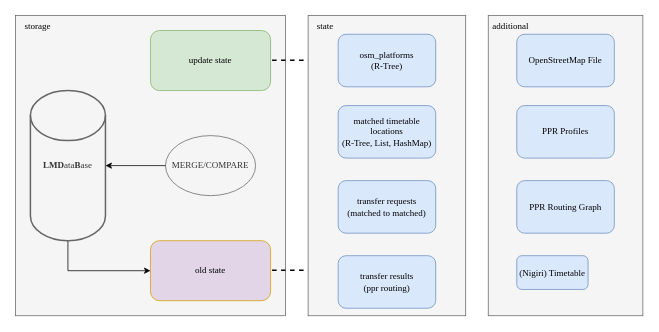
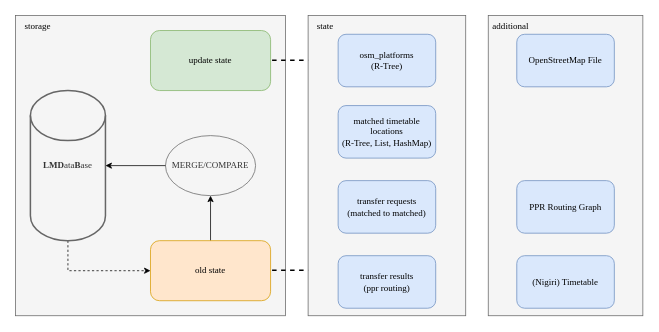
(565, 132) -> none
none -> (210, 220)
(92, 270) -> (92, 270)
(210, 270) -> (210, 270)
(552, 272) -> (565, 282)
